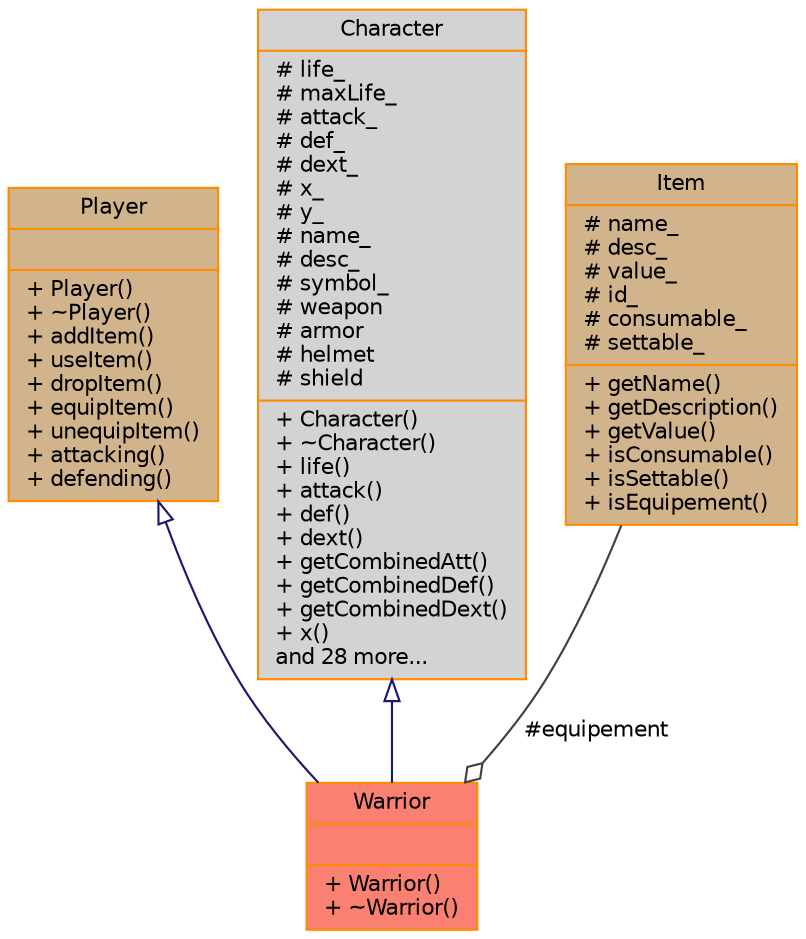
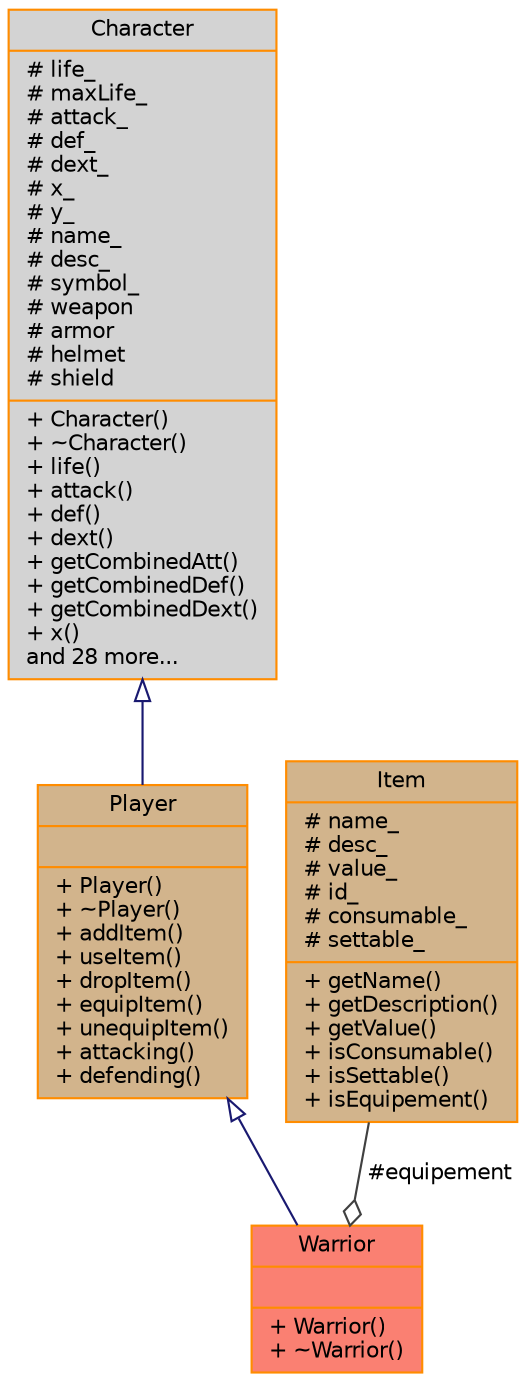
(392, 742) -> (143, 743)
